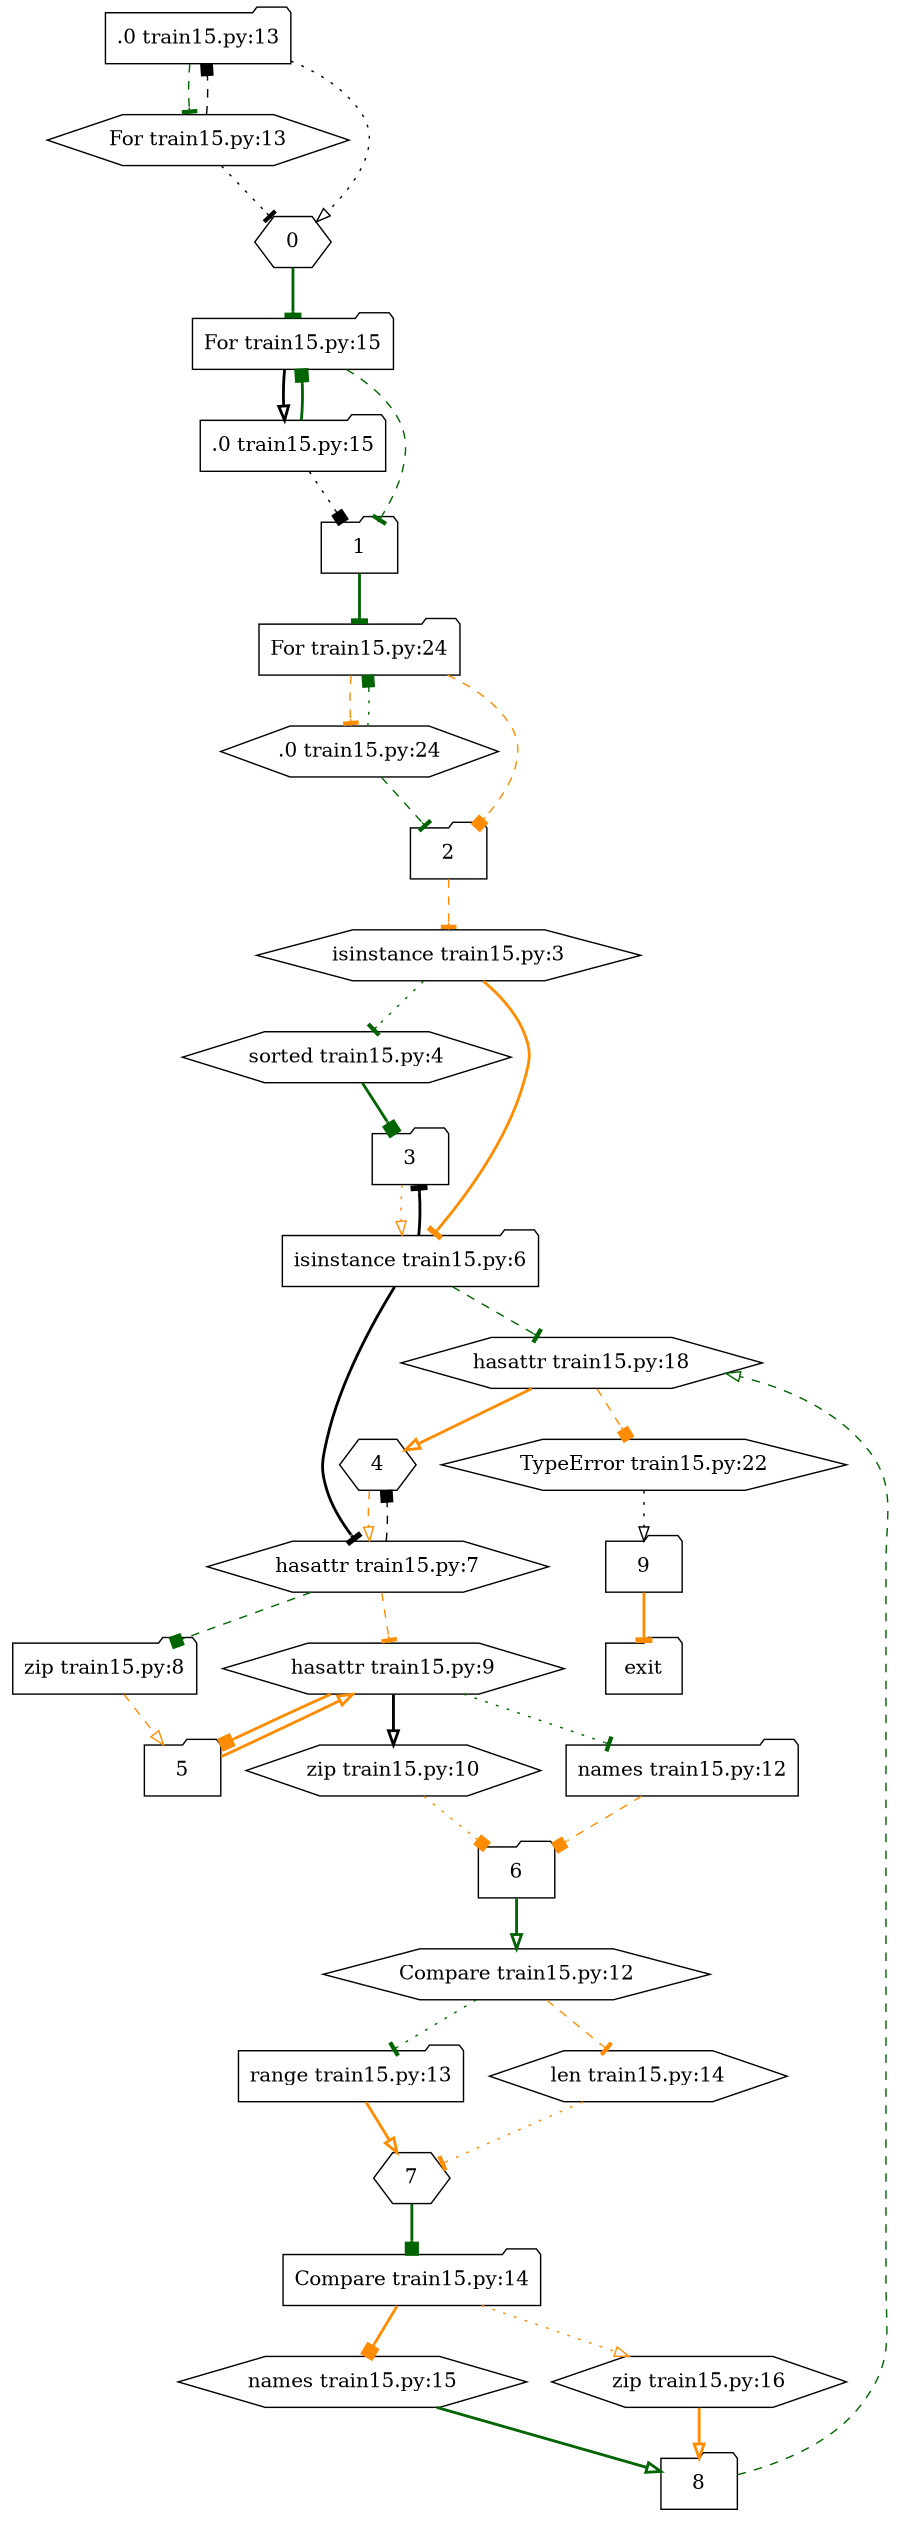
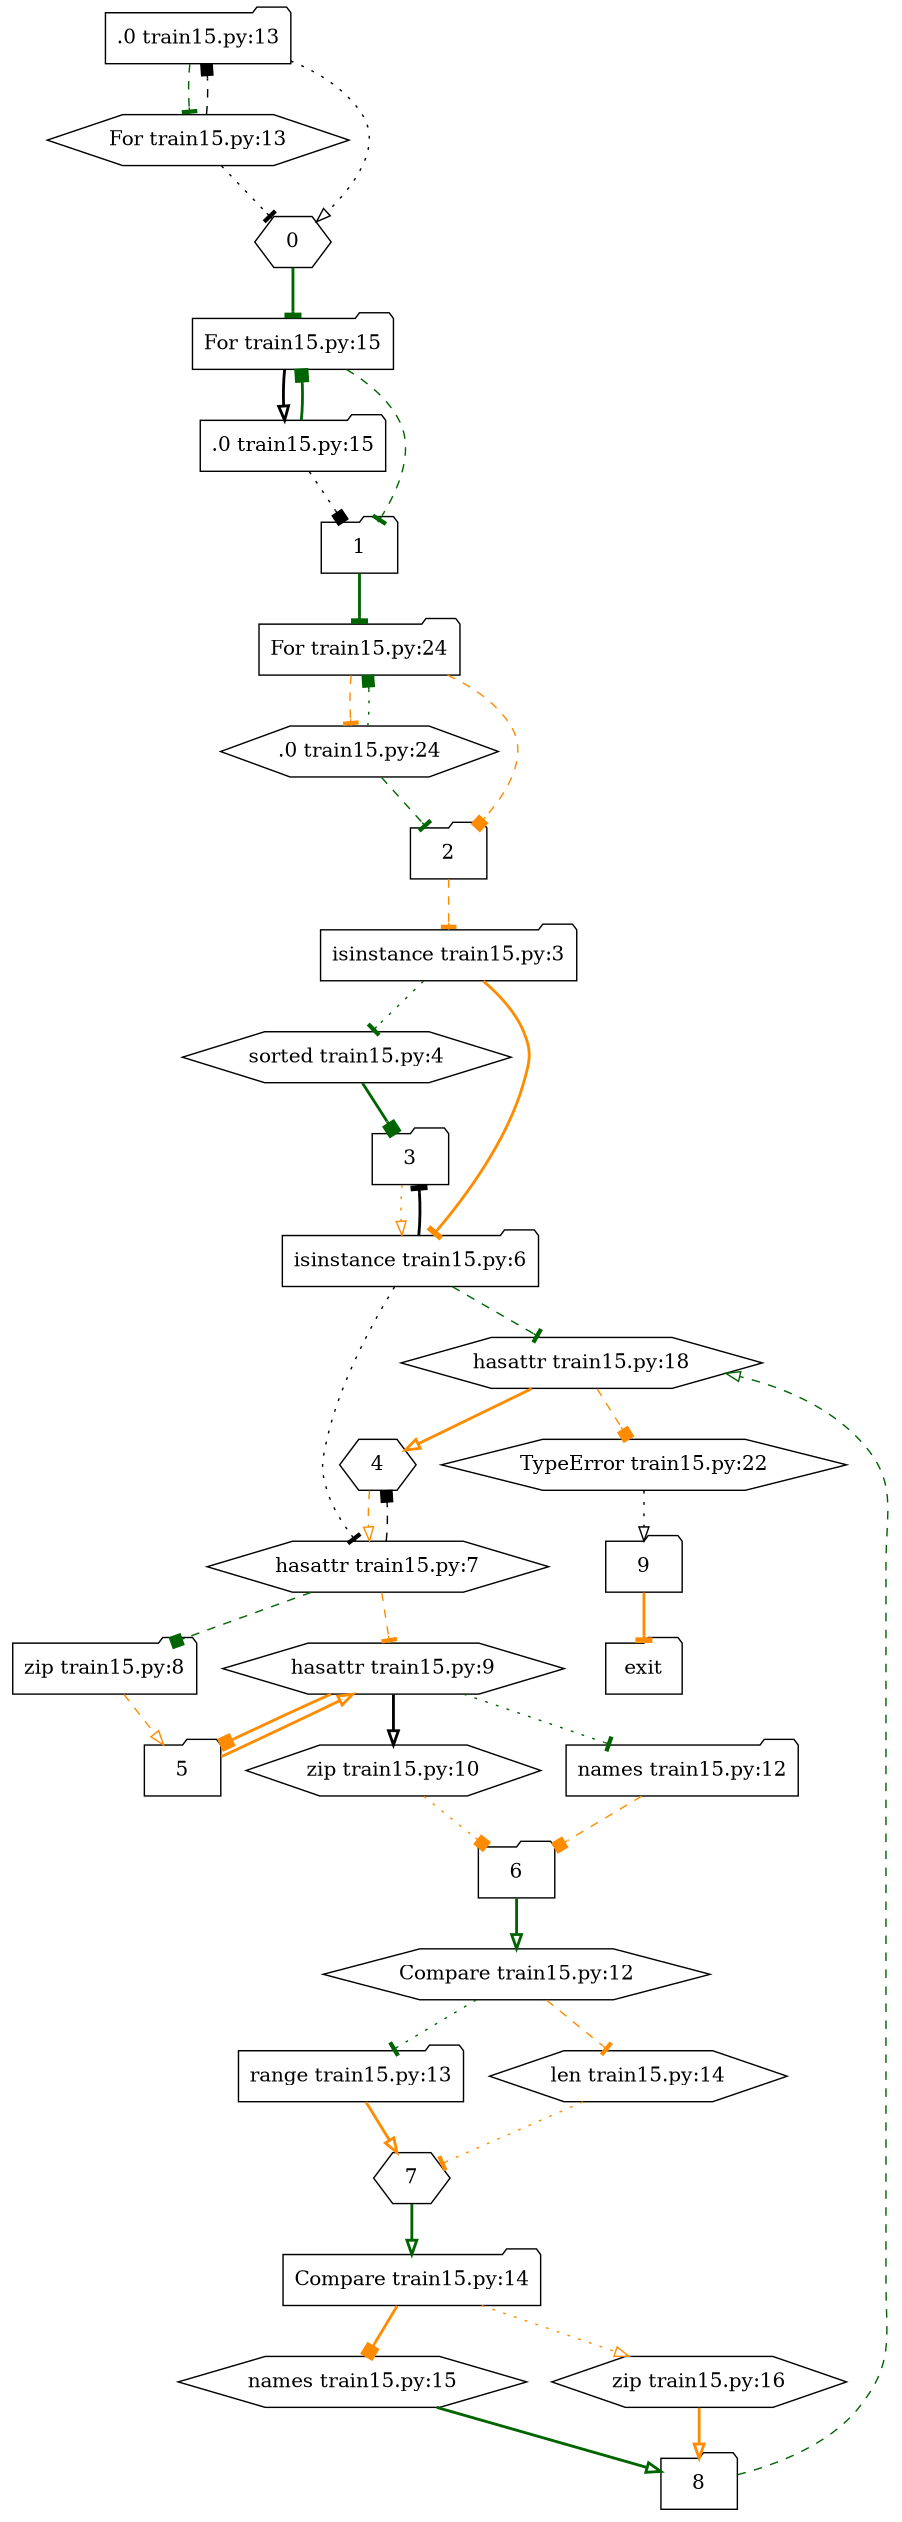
(449, 955) -> (449, 955)
(336, 1408) -> (336, 1408)
(412, 2222) -> (412, 2222)
